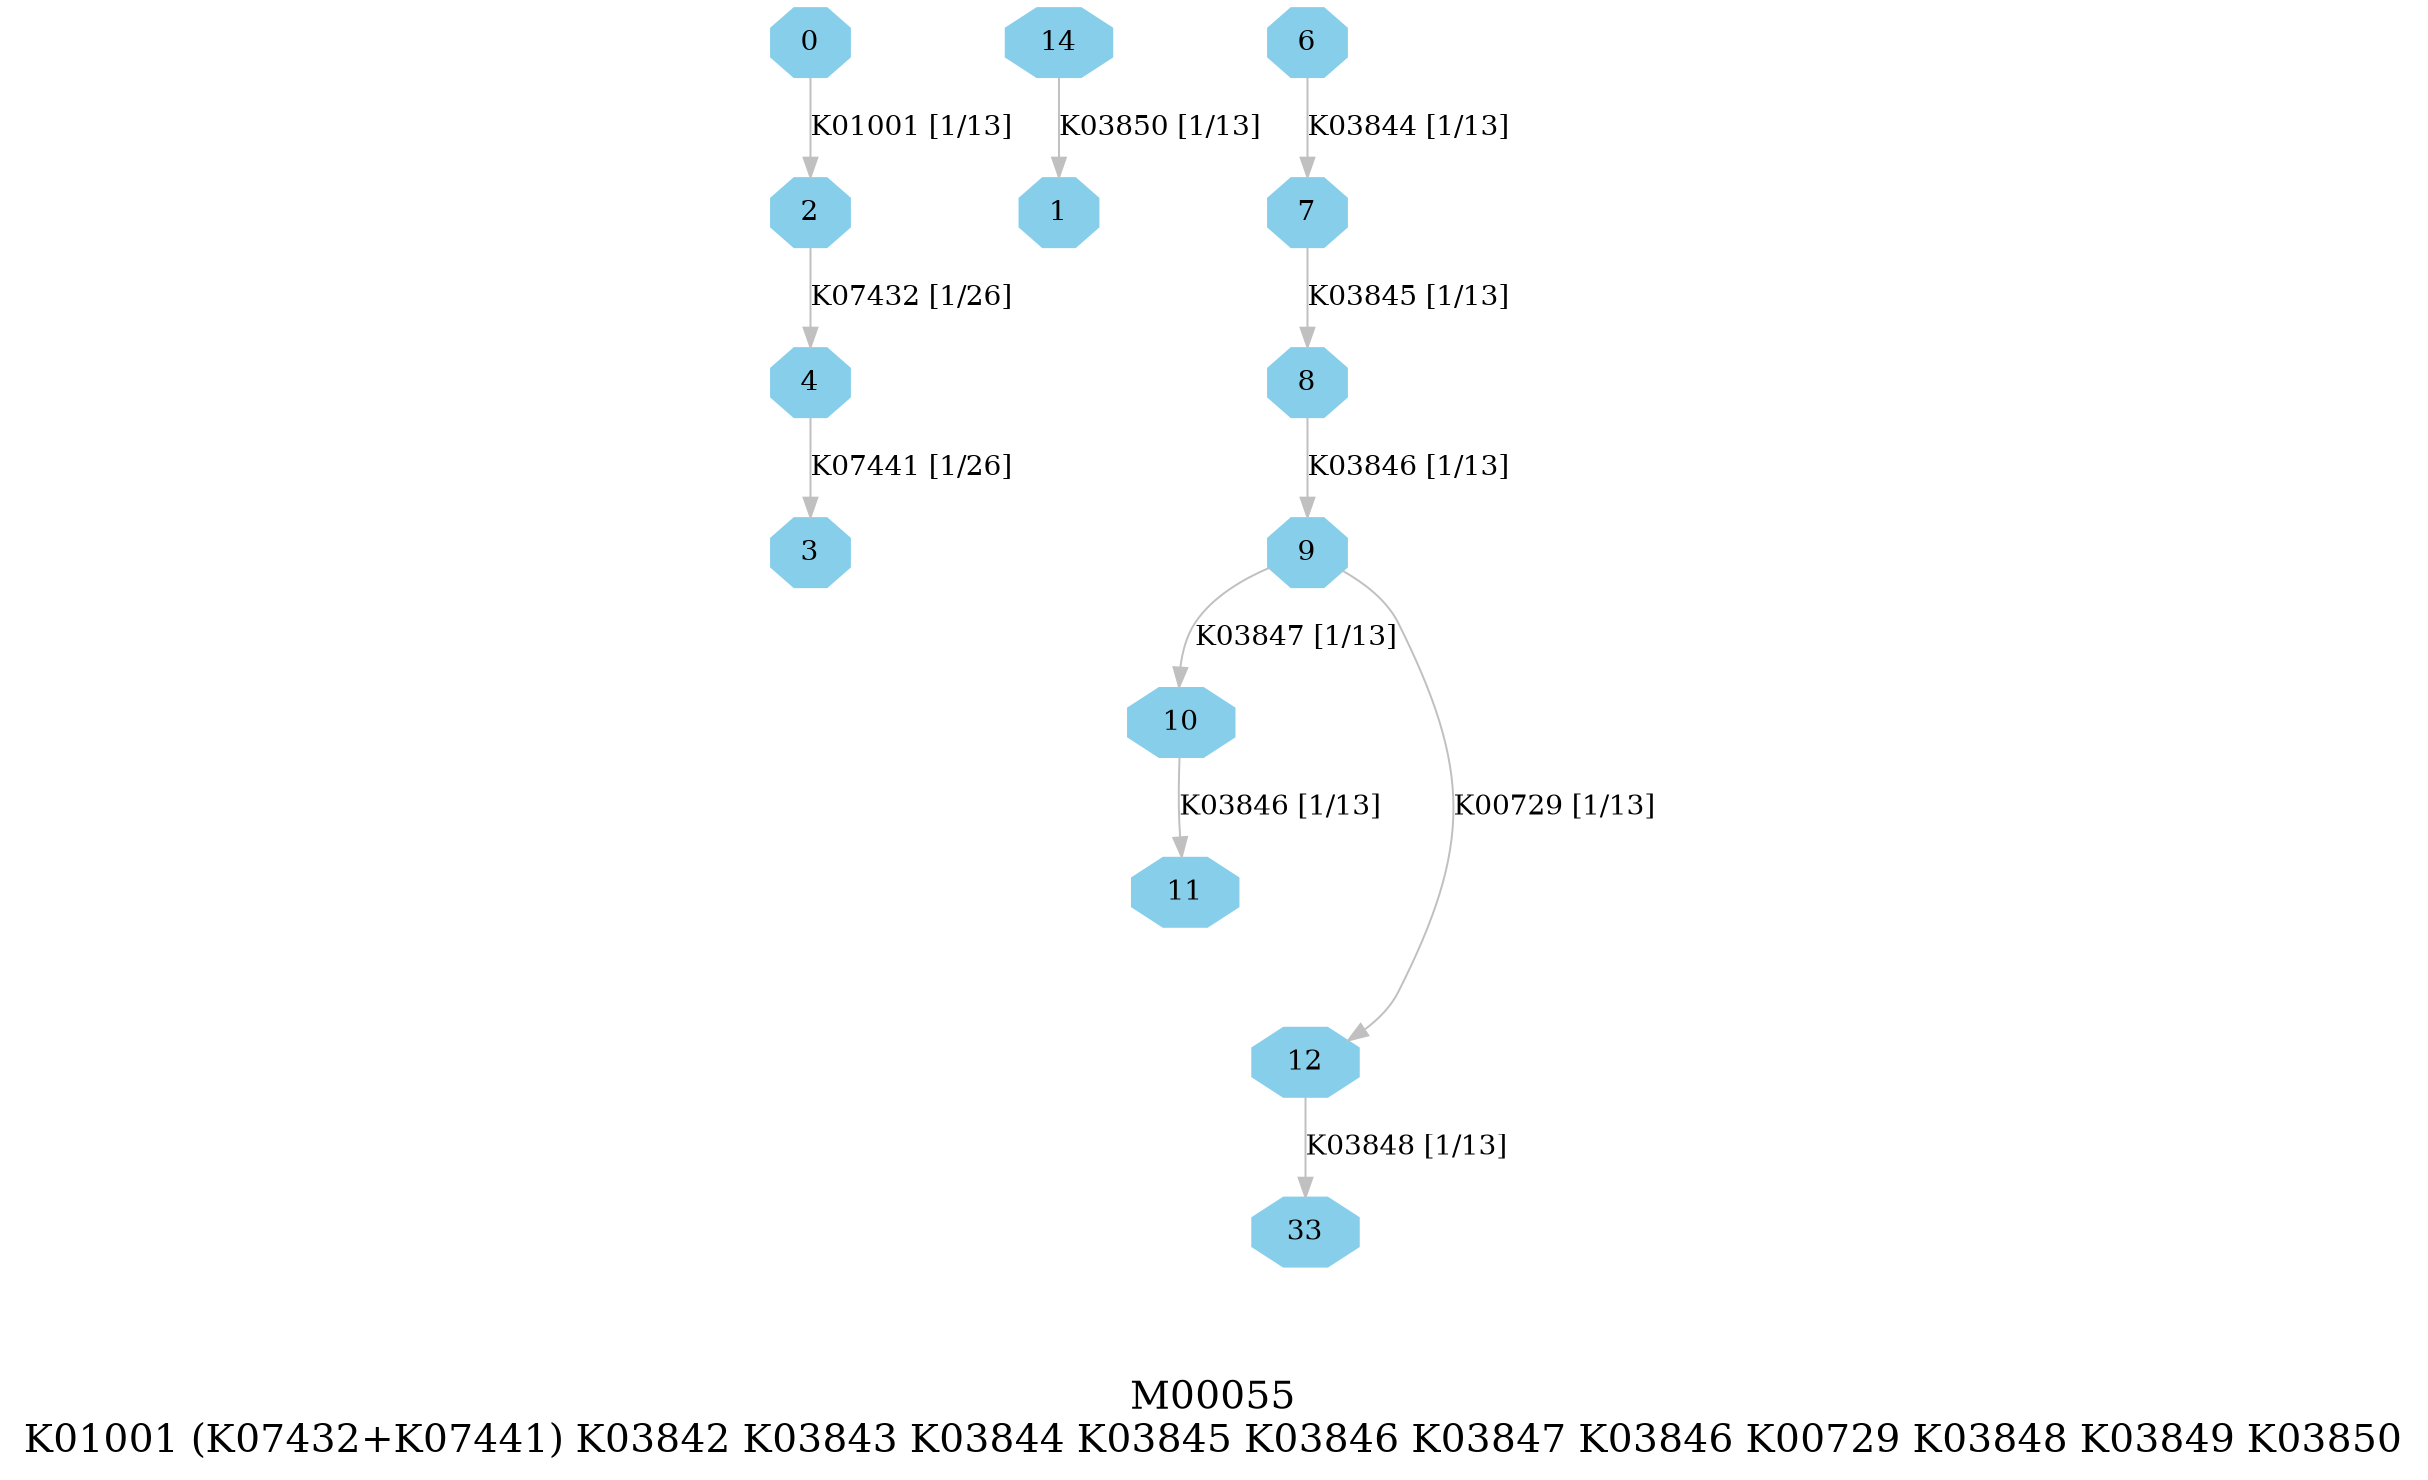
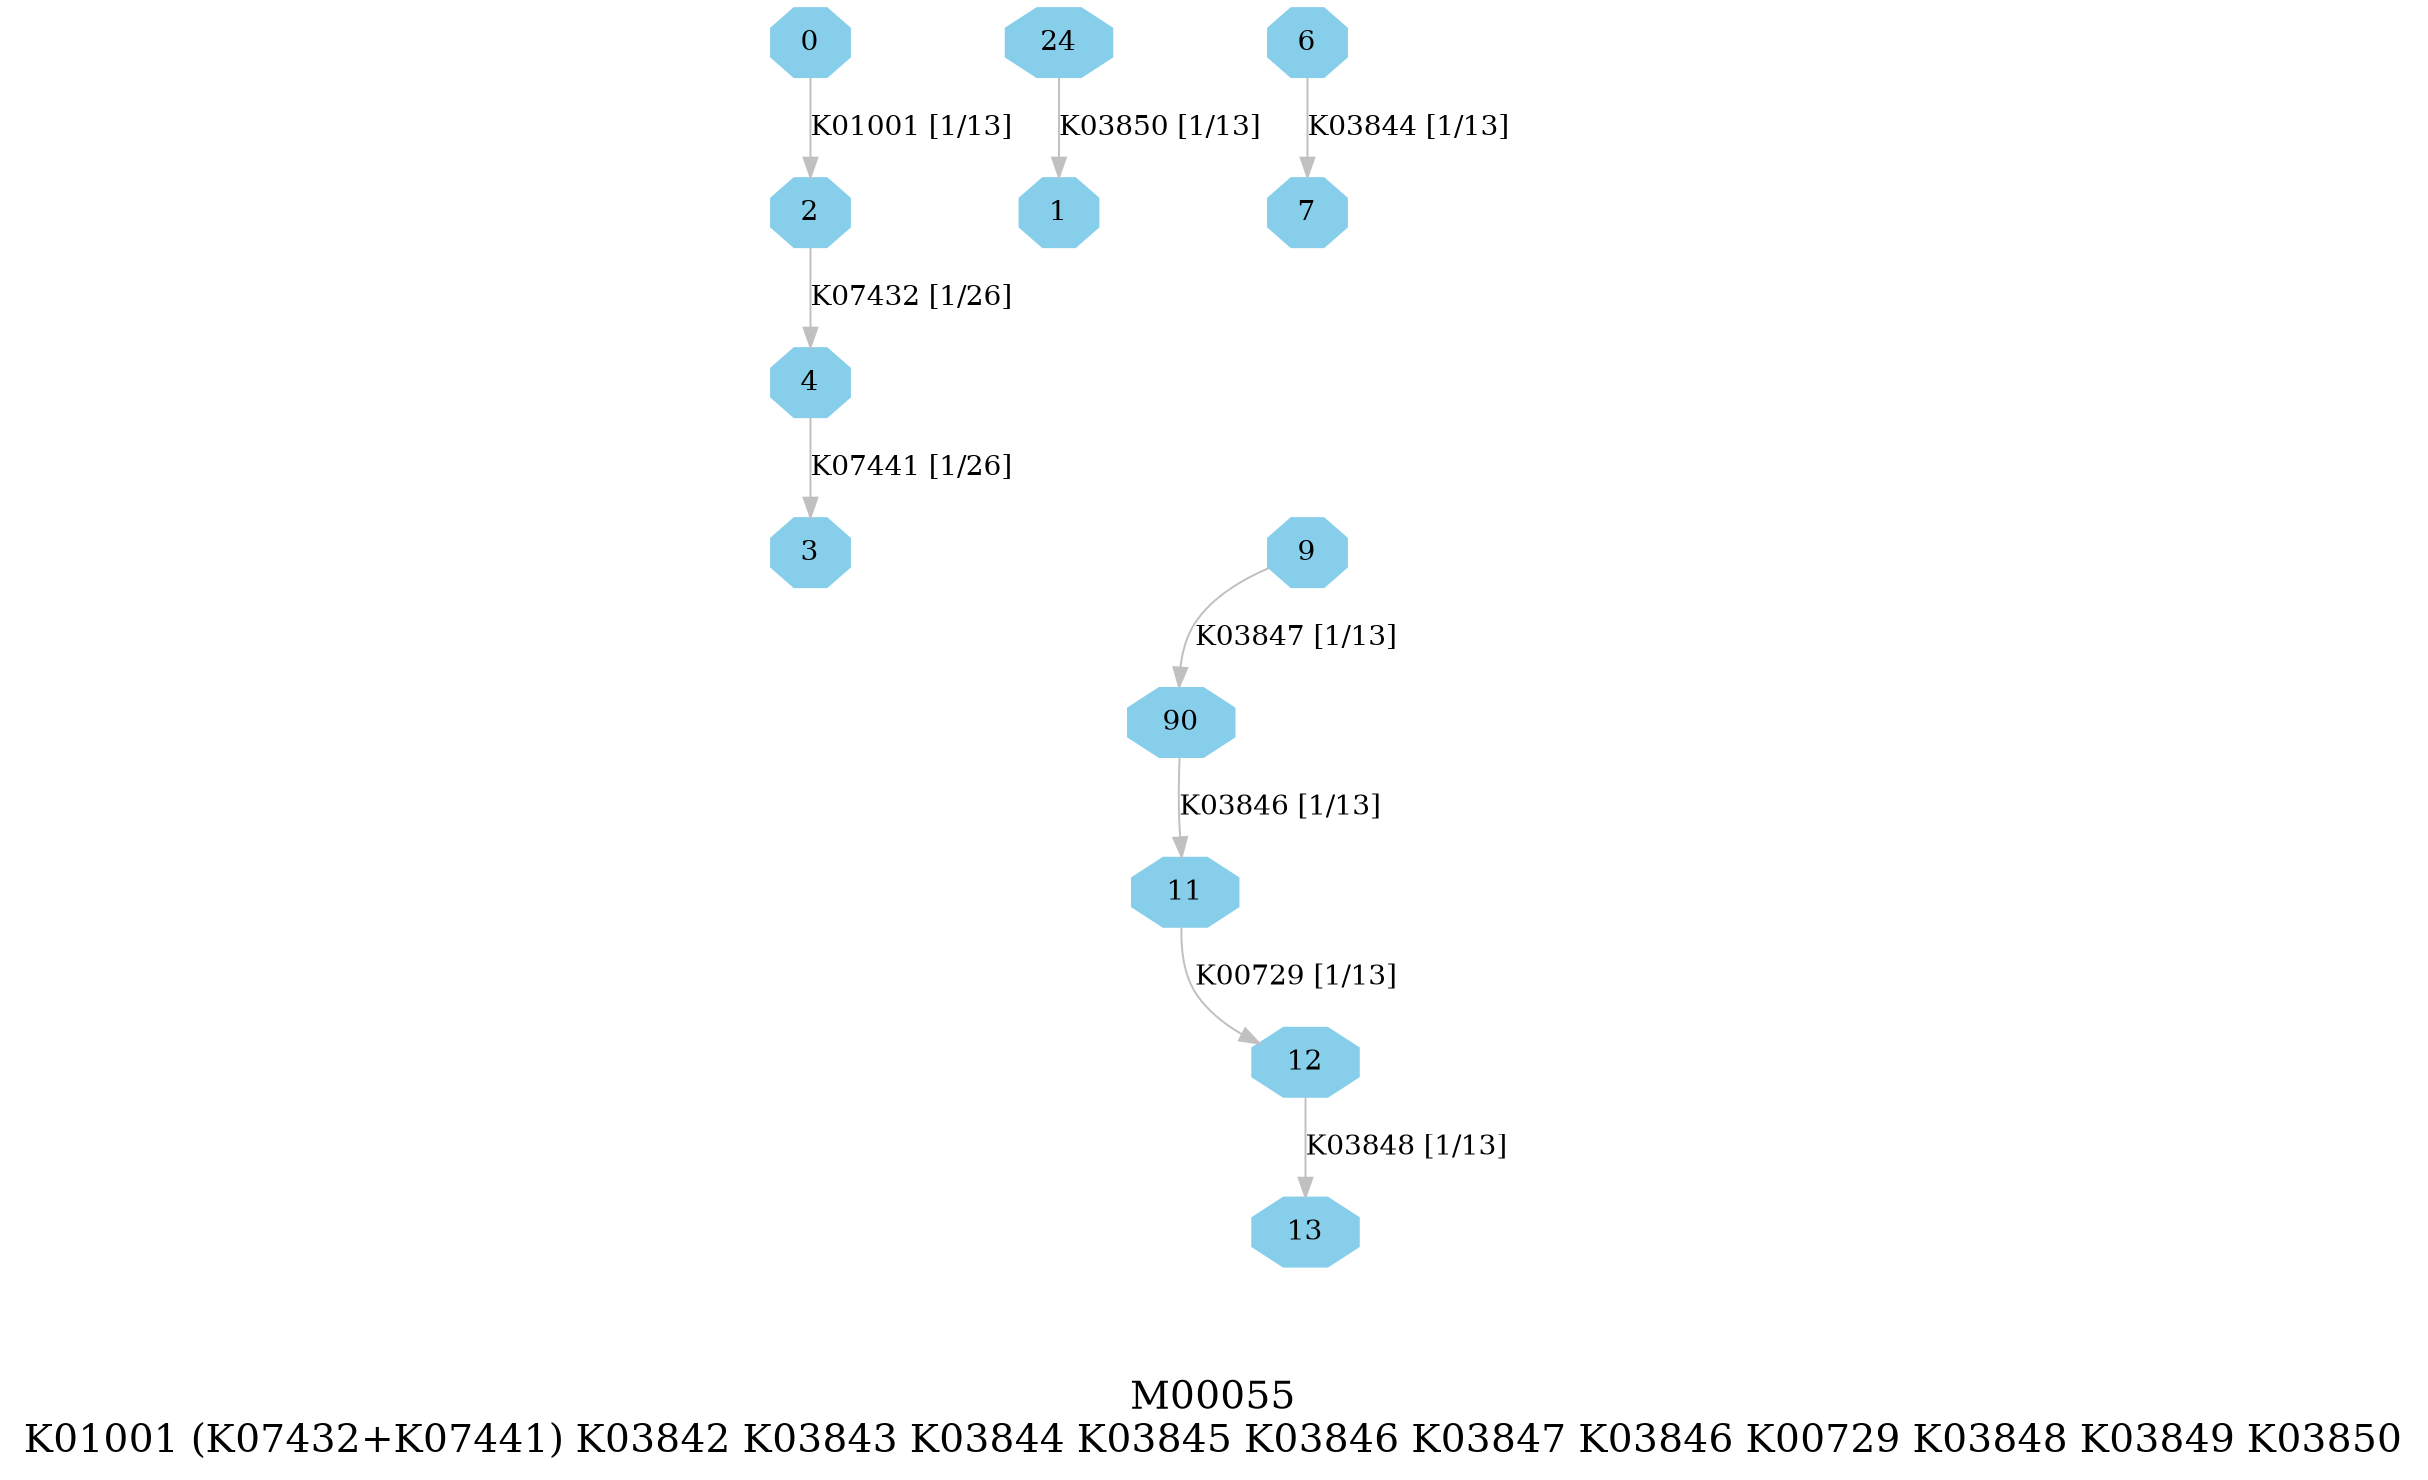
(1059, 43) -> (1059, 43)
(1307, 383) -> none
(1181, 722) -> (1181, 722)
(1452, 794) -> (1194, 991)
(1306, 1232) -> (1306, 1232)
